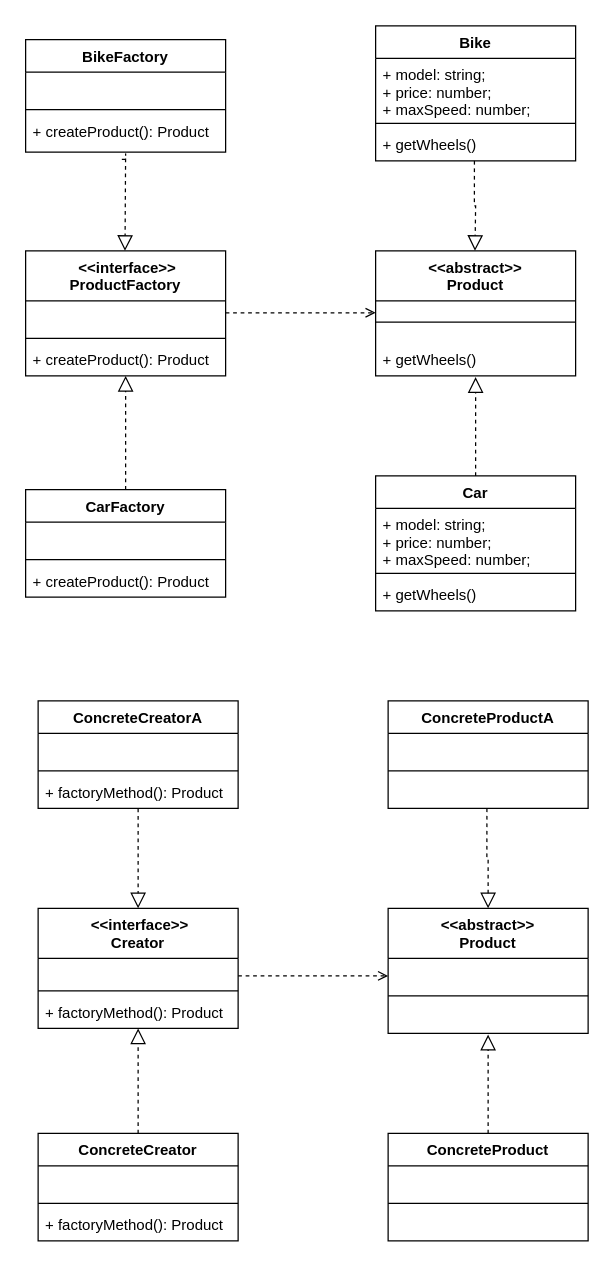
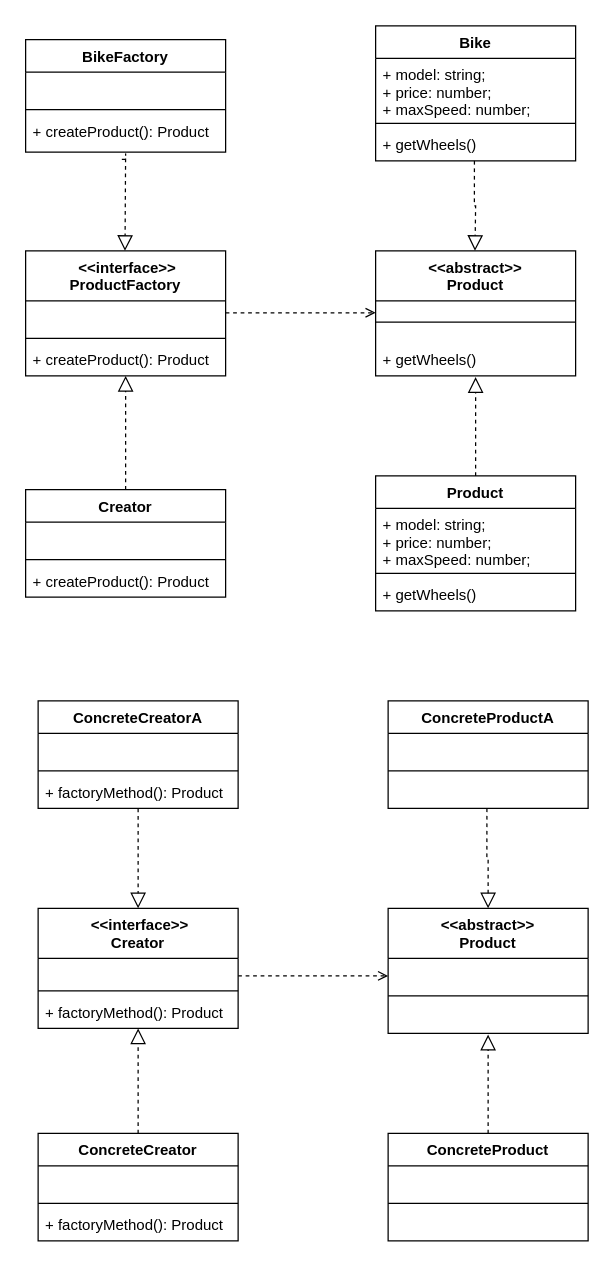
(475, 493) -> (475, 493)
(125, 506) -> (125, 506)
